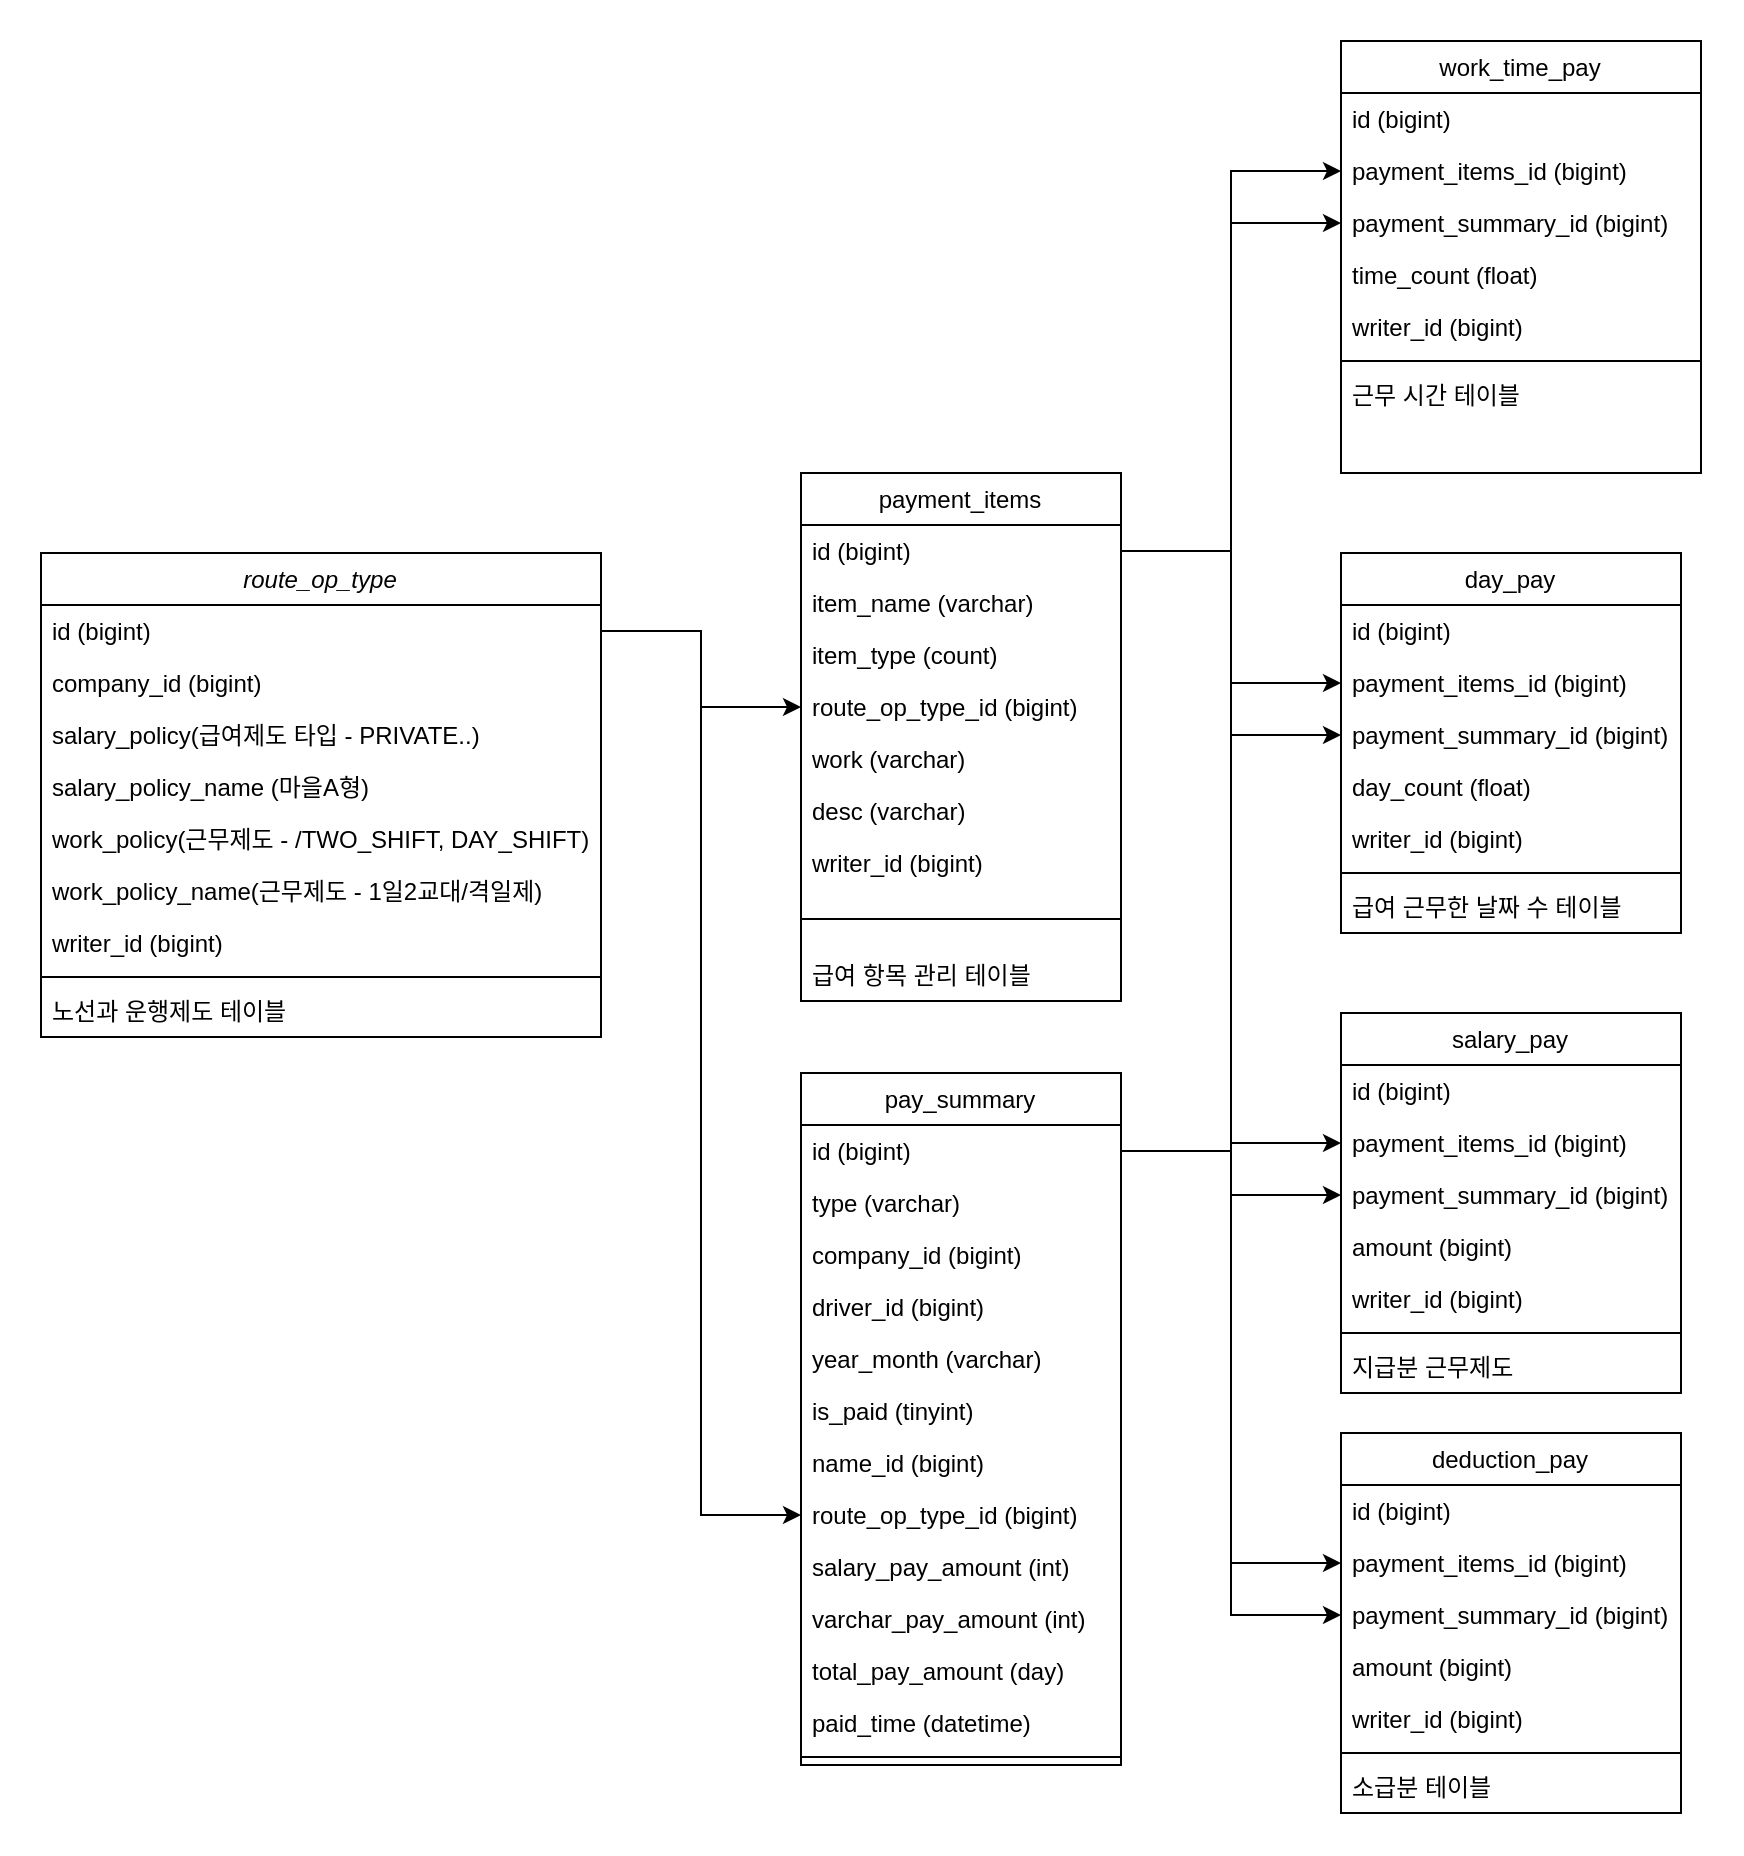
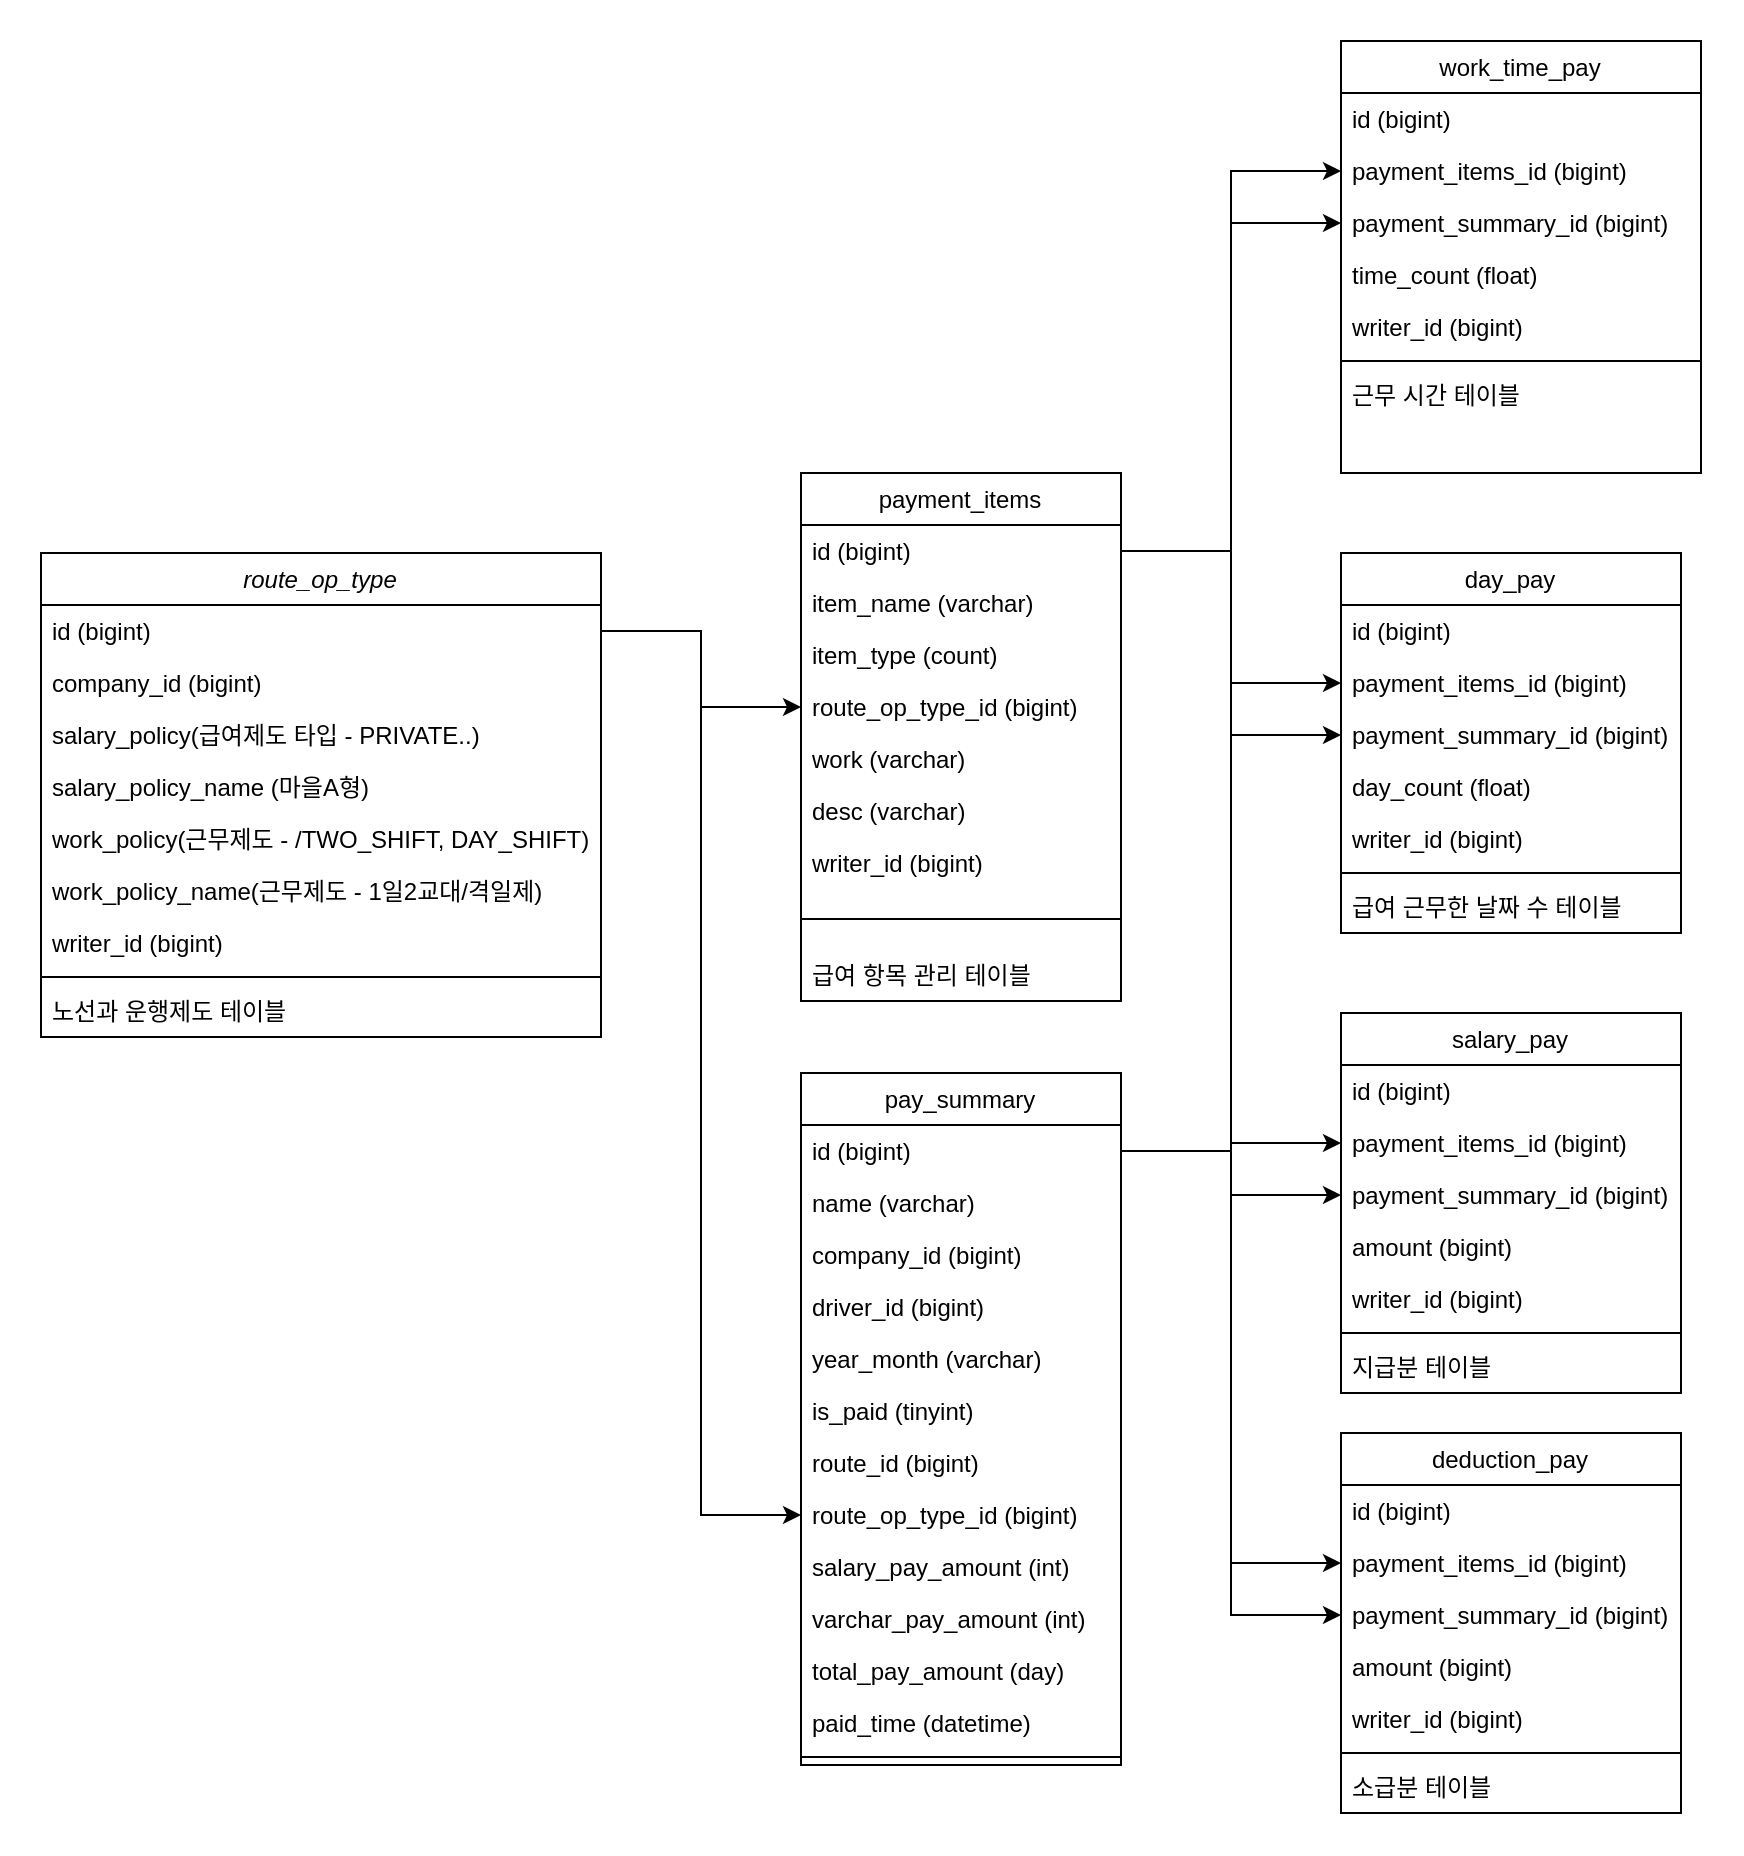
(903, 1204) -> (903, 1204)
(1440, 1368) -> (1428, 1368)
(907, 1464) -> (914, 1464)
